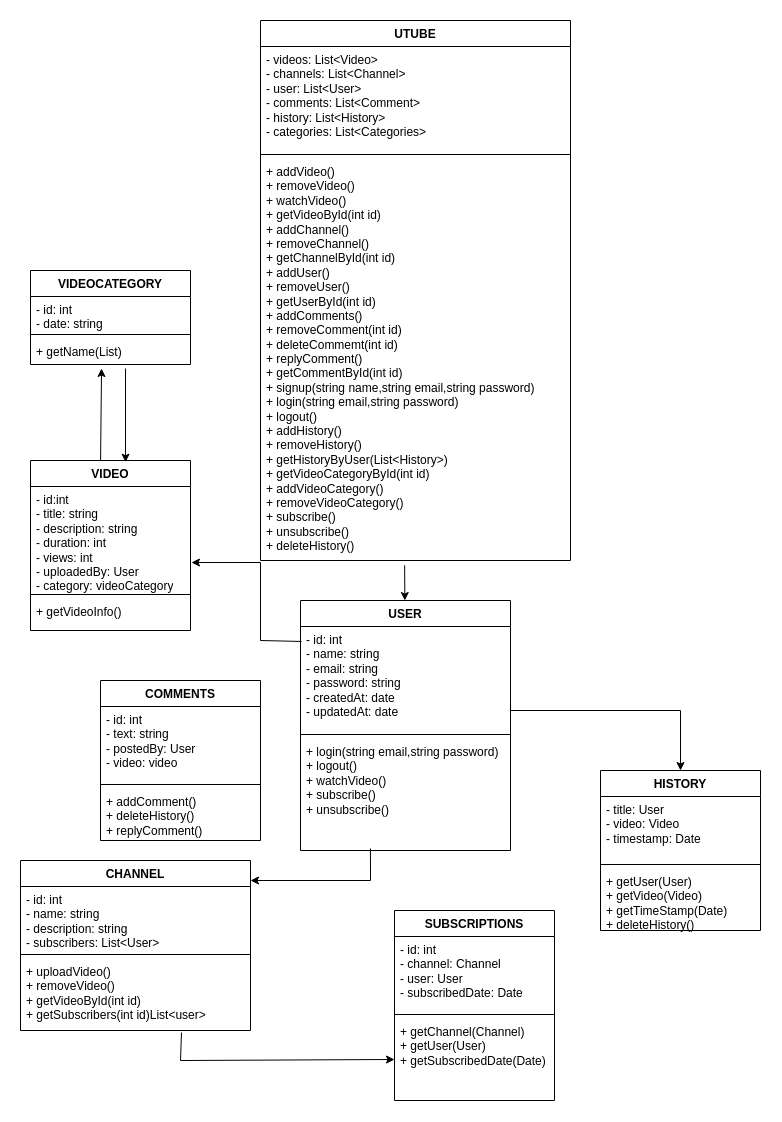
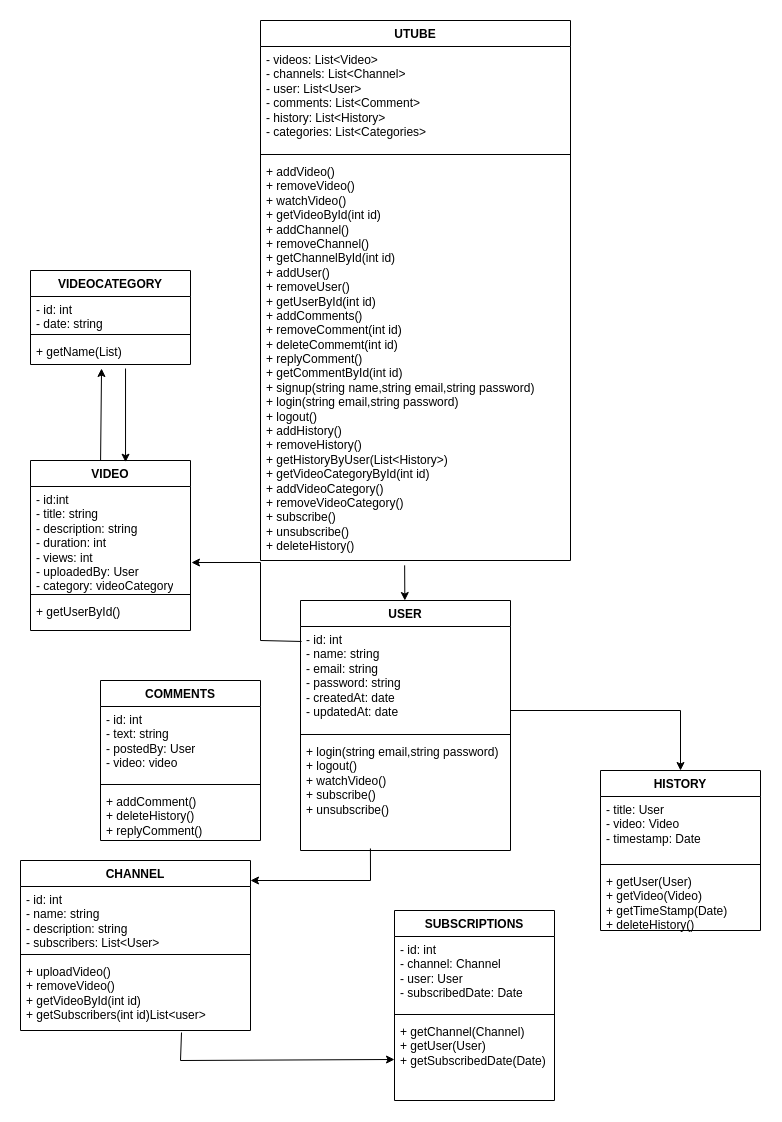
(87, 613) -> (85, 613)
